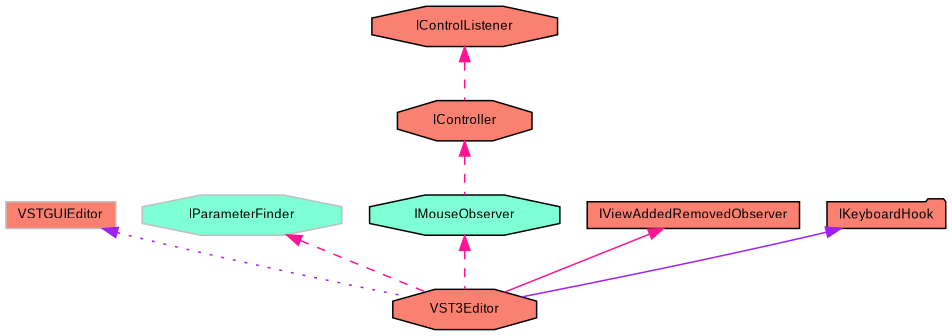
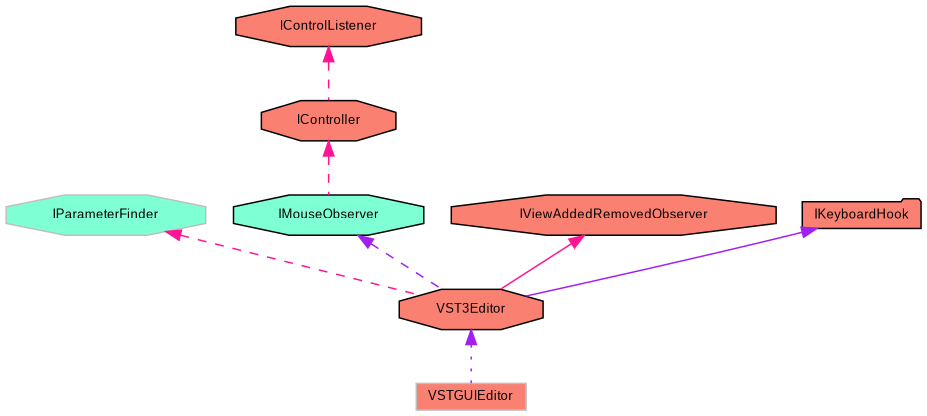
(693, 215) -> (614, 215)
(262, 266) -> (471, 364)
(465, 270) -> (406, 266)
